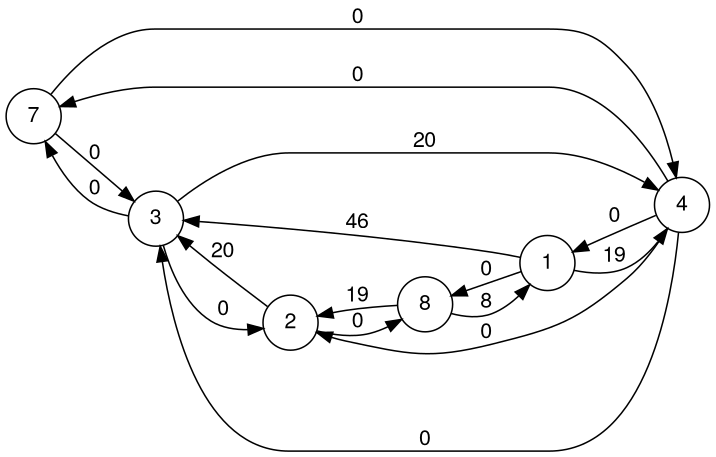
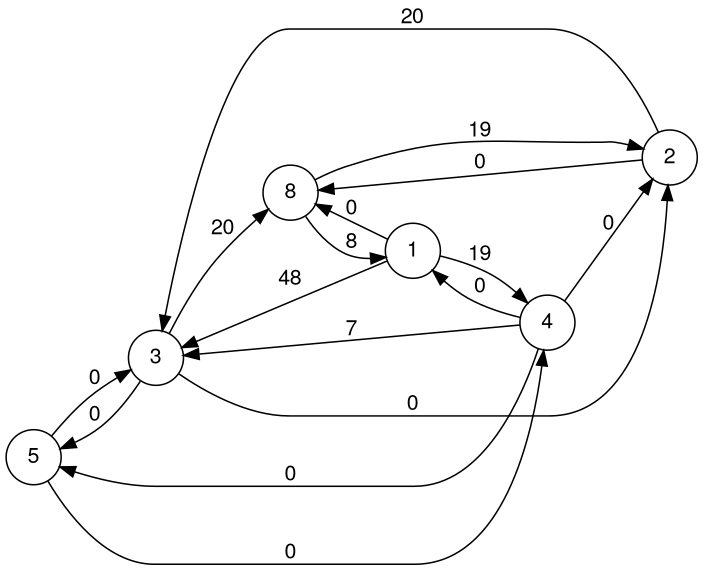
(34, 116) -> (34, 457)
(408, 153) -> (207, 272)
(358, 222) -> (291, 279)
(425, 440) -> (352, 330)
